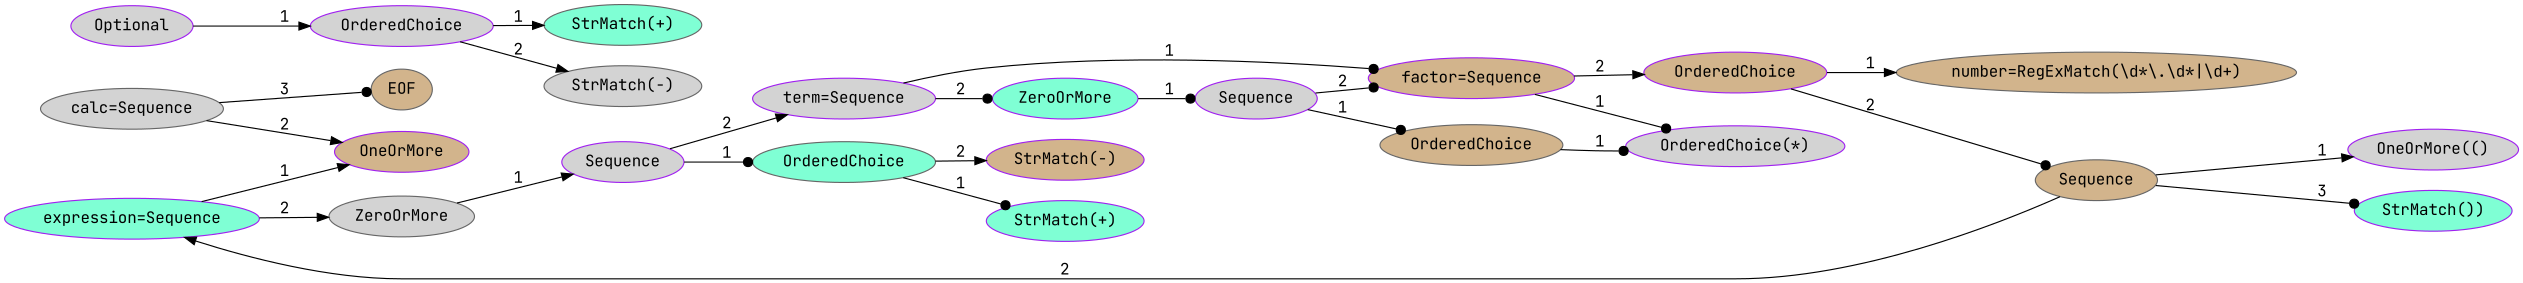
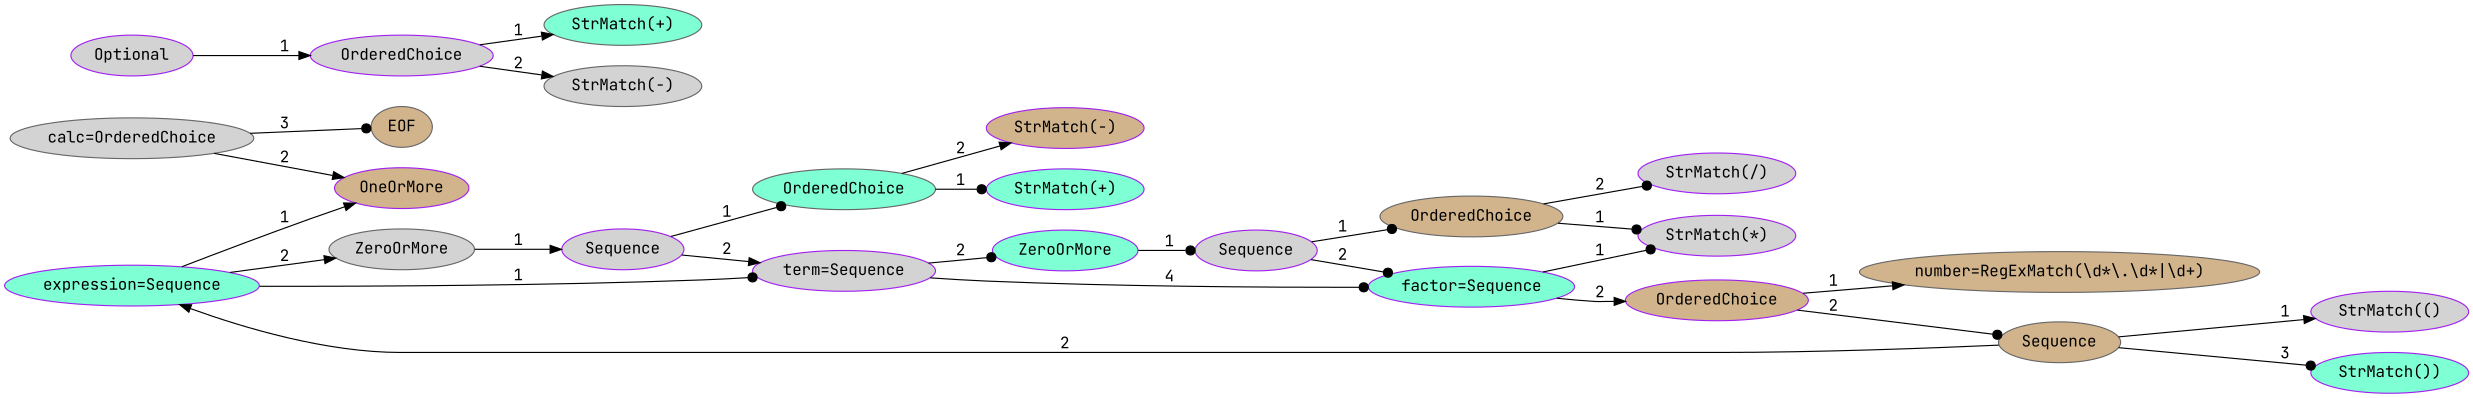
(1169, 52) -> (1169, 277)
(1471, 78) -> (1471, 287)
(132, 109) -> (132, 138)
(1735, 146) -> (1717, 236)
(2433, 150) -> (2390, 312)
none -> (1717, 173)
none -> (504, 285)
